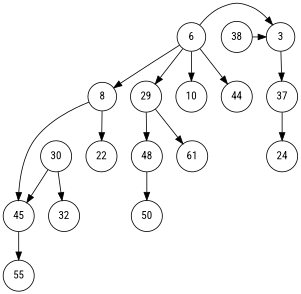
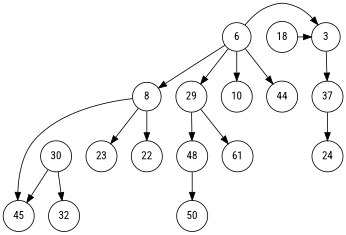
(237, 37) -> (282, 37)
none -> (101, 156)
(19, 276) -> none
